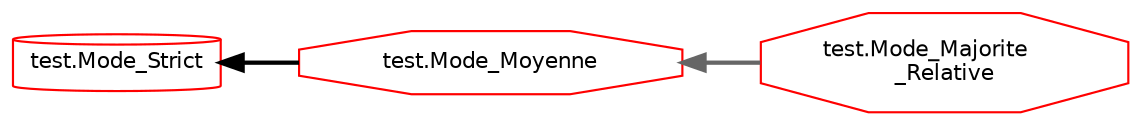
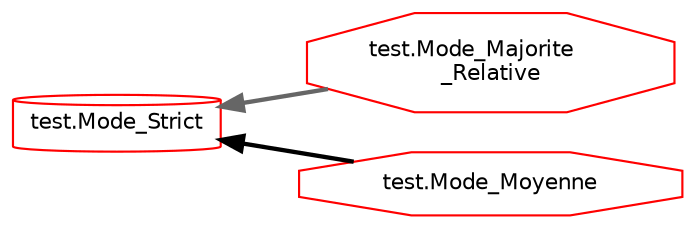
(732, 63) -> (285, 96)
